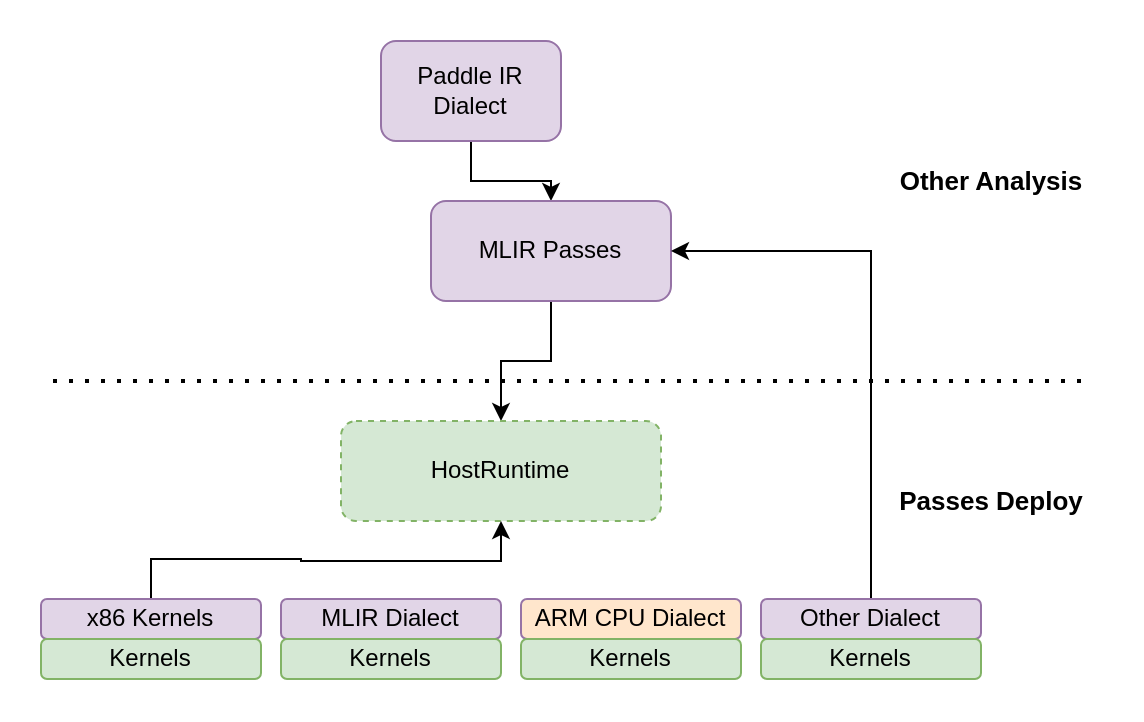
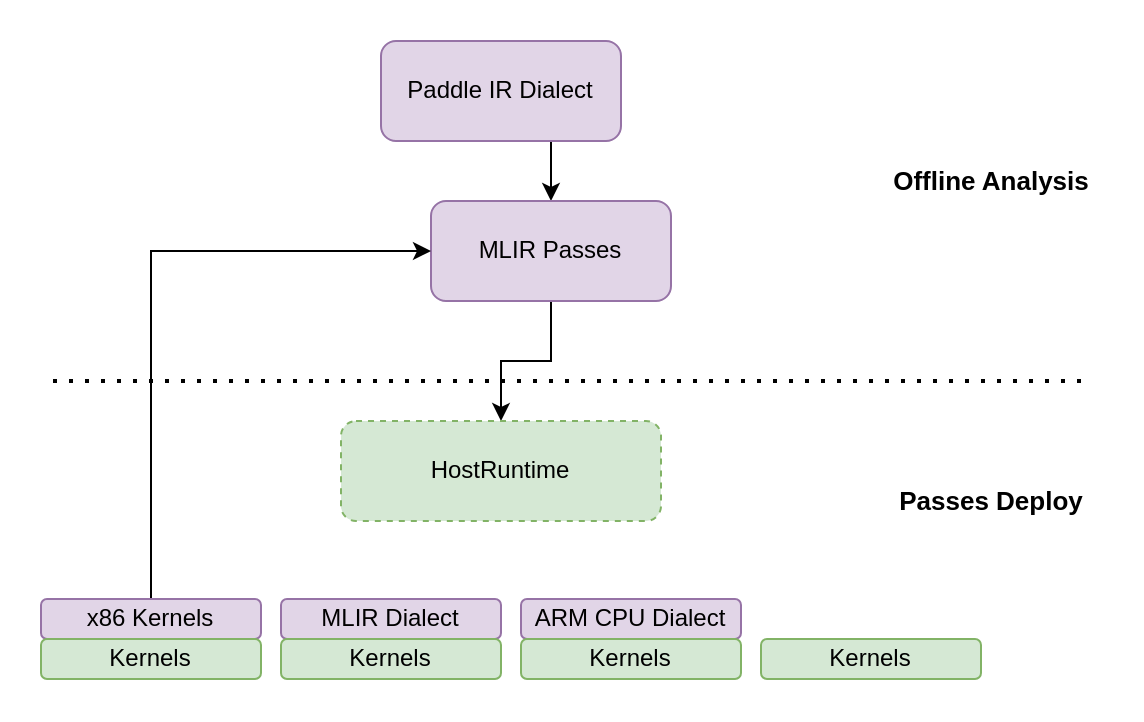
(471, 91) -> (501, 91)
(992, 181) -> (992, 181)
(871, 332) -> none
(337, 561) -> (151, 273)
(631, 619) -> (631, 619)
(871, 619) -> none
